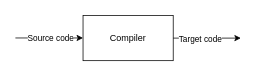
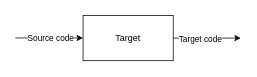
(128, 38) -> (128, 38)
